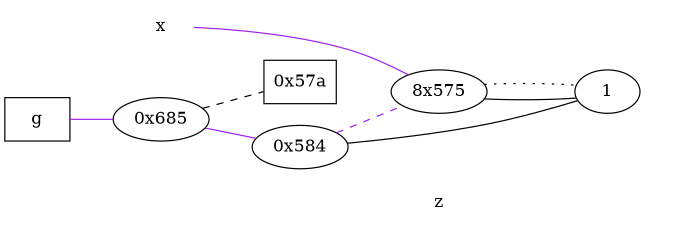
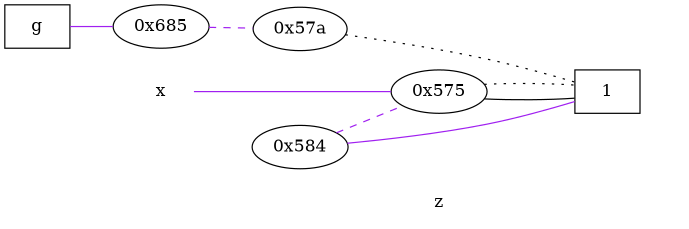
none -> (461, 54)
(300, 82) -> (300, 29)
(439, 92) -> (439, 92)
(607, 92) -> (607, 92)
(233, 100) -> (231, 28)
(464, 128) -> (462, 129)
(231, 133) -> none
